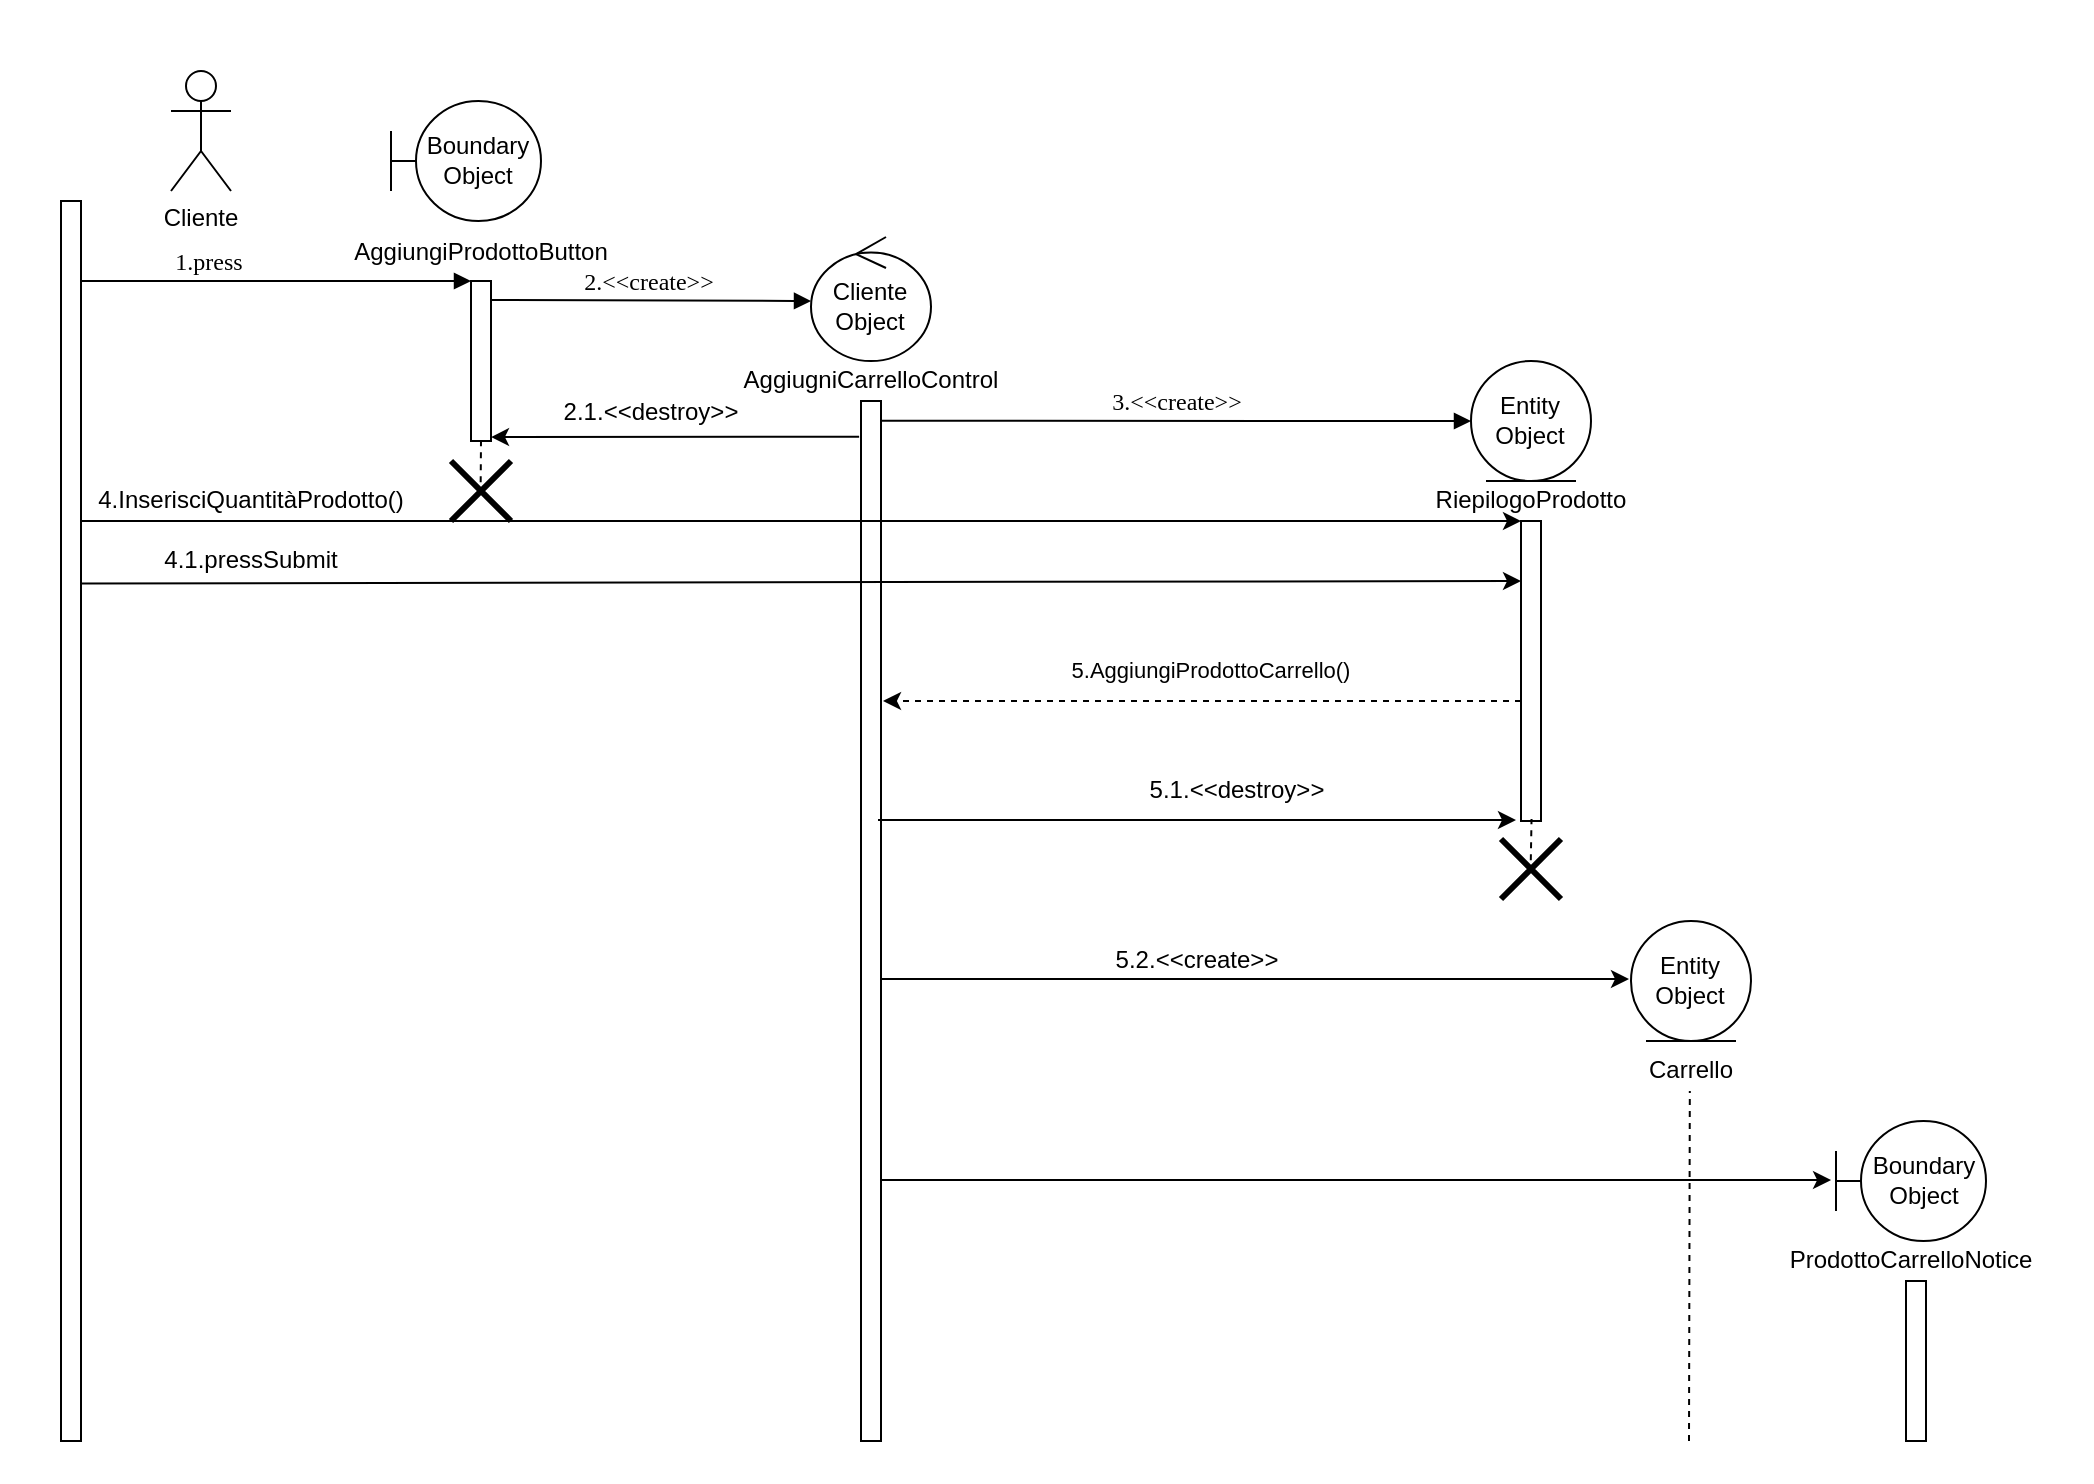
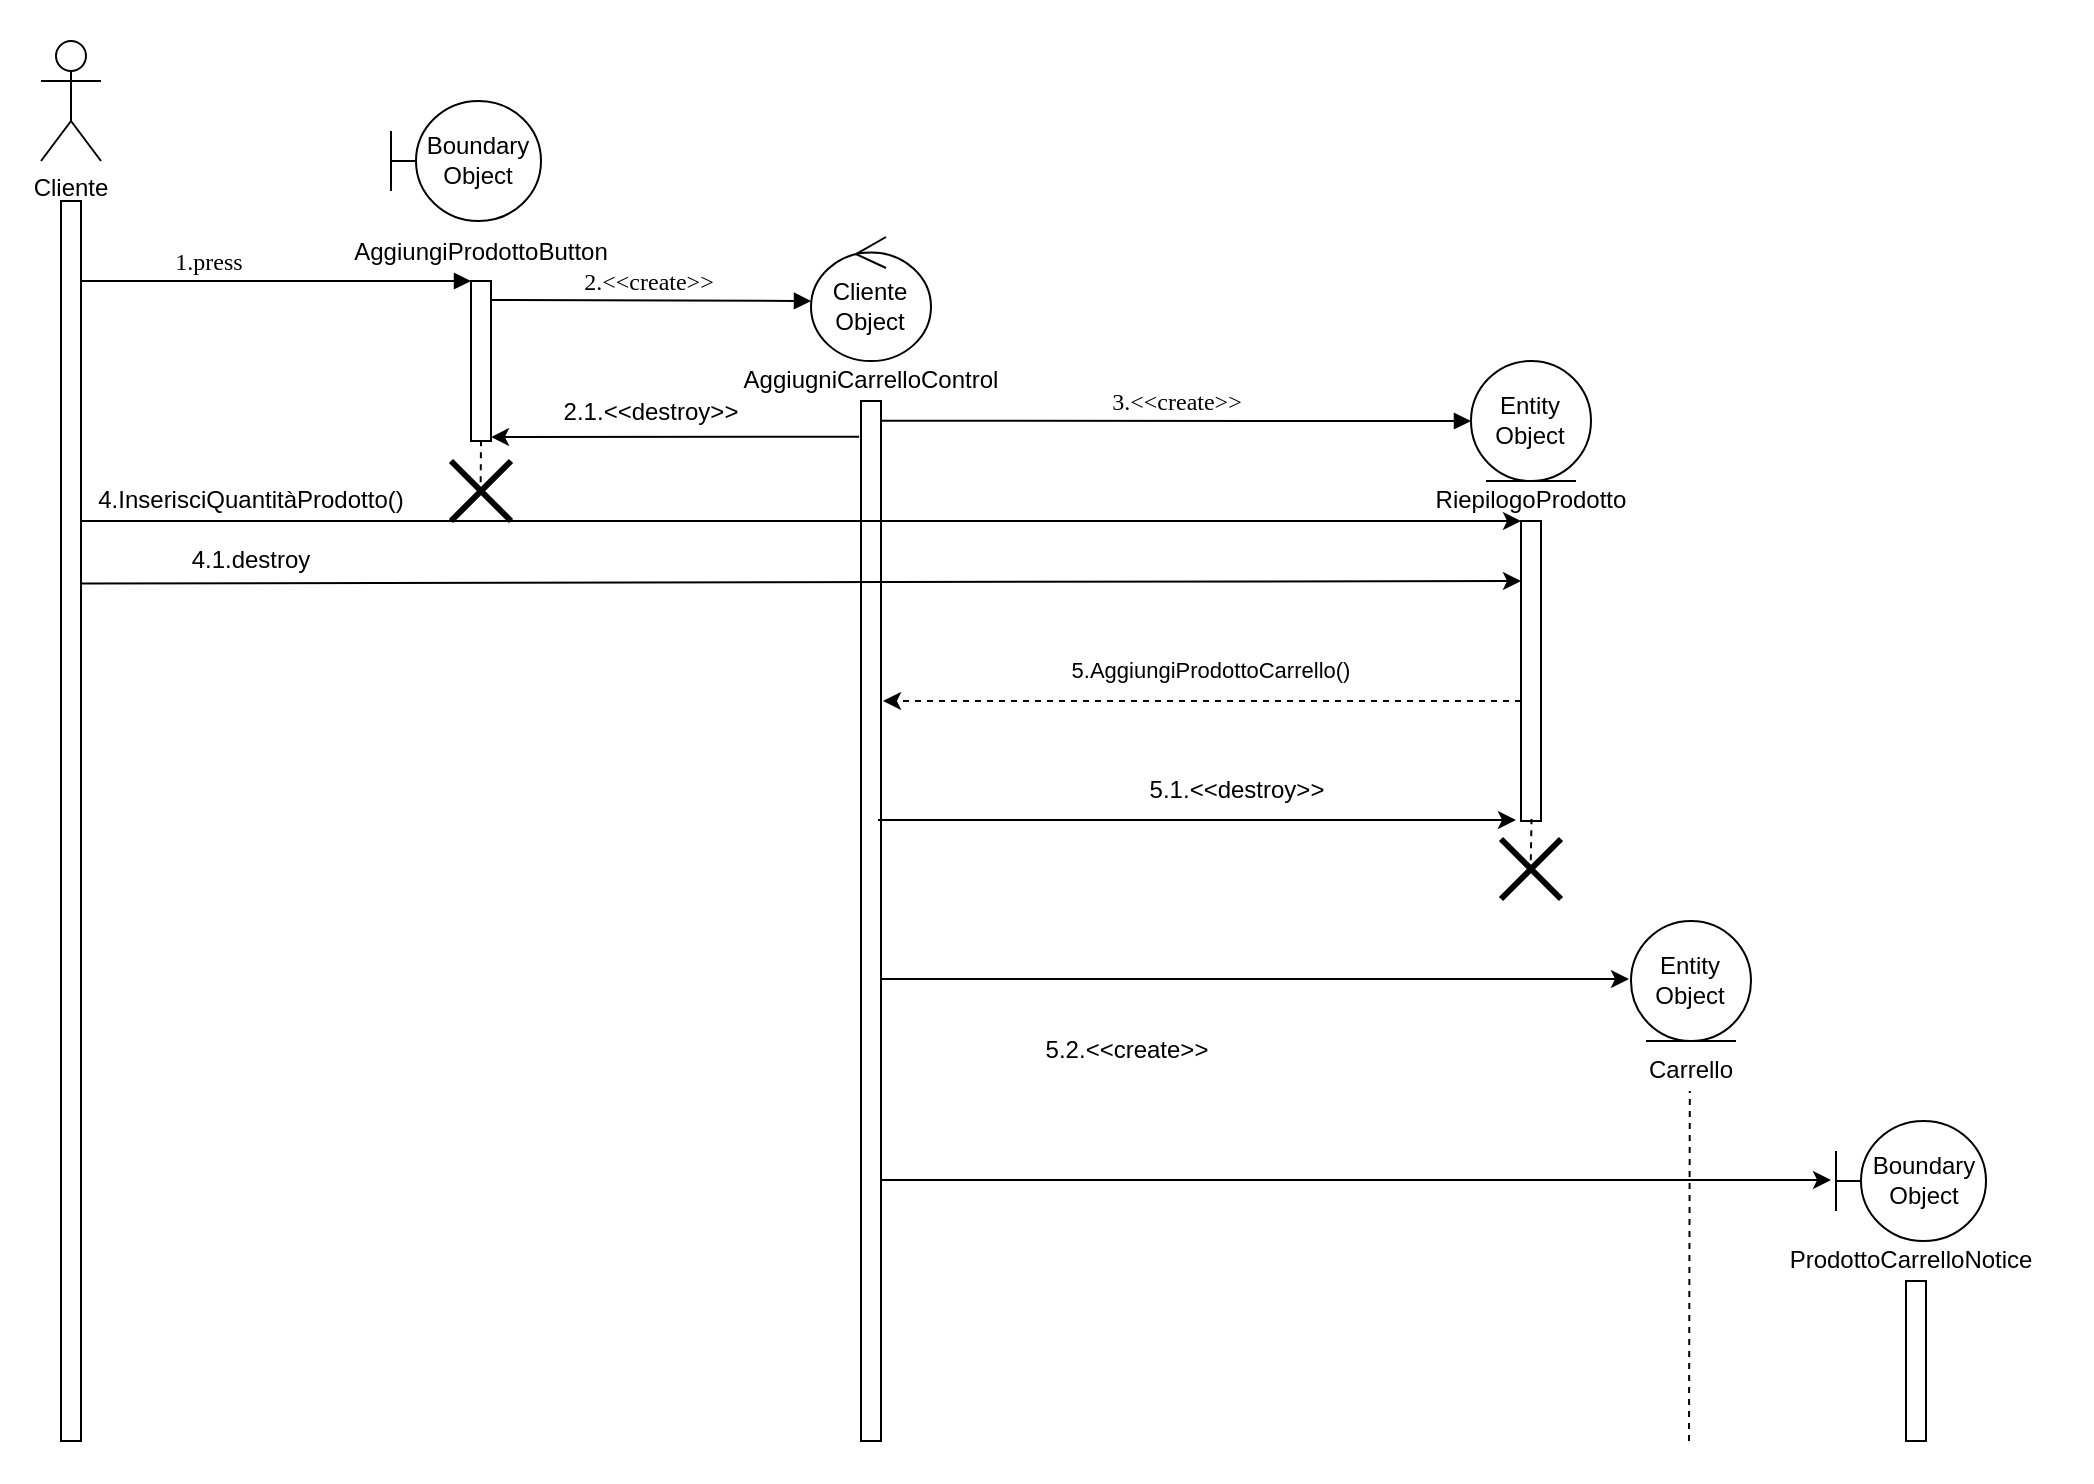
(201, 131) -> (71, 101)
(252, 561) -> (252, 561)
(1197, 961) -> (1127, 1051)
